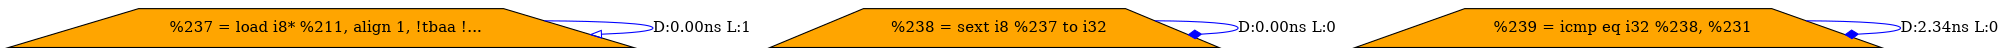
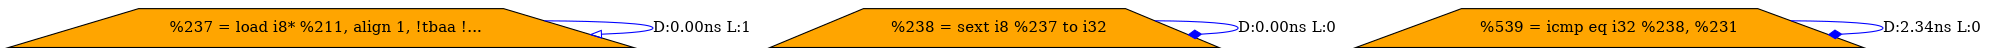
(1618, 28) -> (1610, 28)
